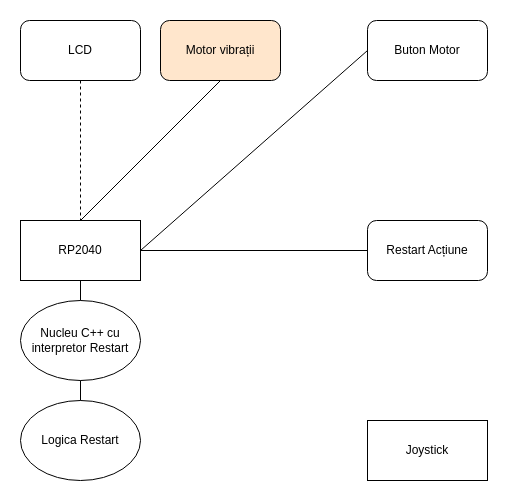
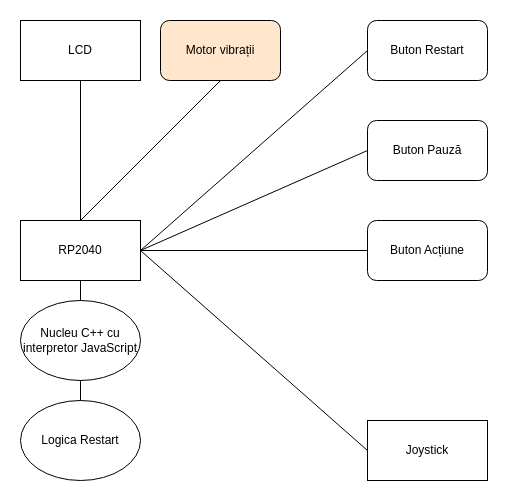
(81, 51) -> (81, 51)
(428, 51) -> (428, 51)
(81, 149) -> (81, 149)
none -> (428, 151)
none -> (256, 200)
(428, 251) -> (428, 251)
(81, 341) -> (81, 341)
none -> (255, 351)
